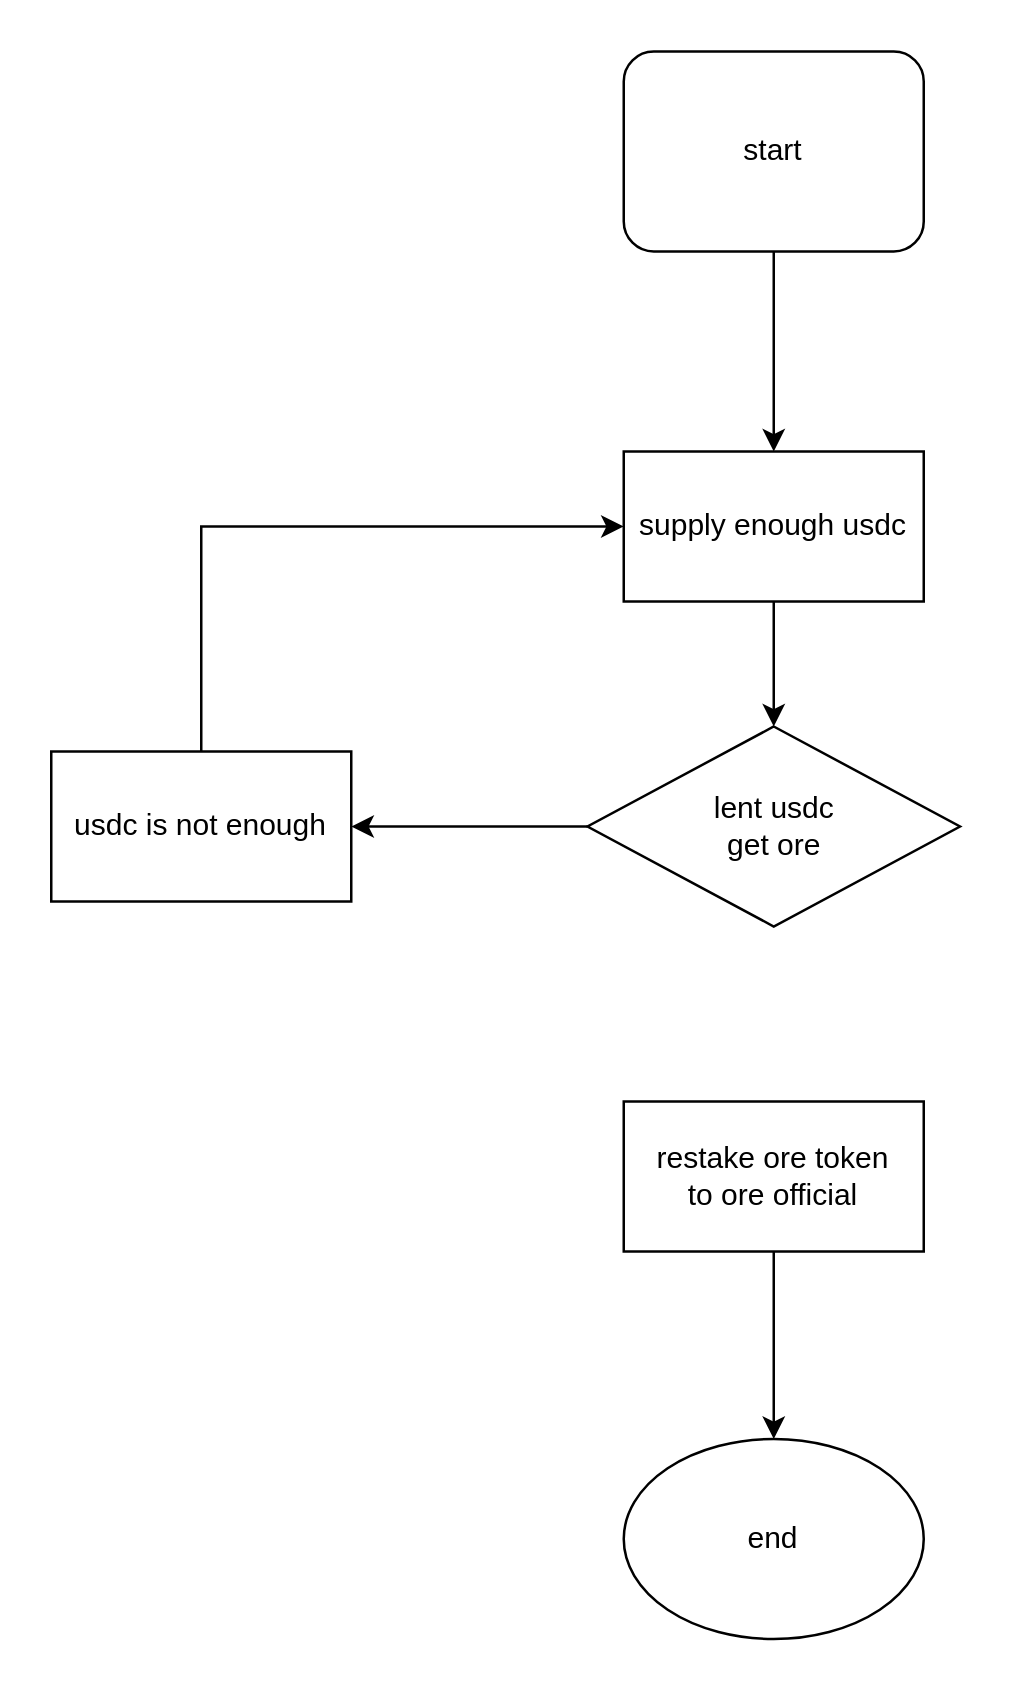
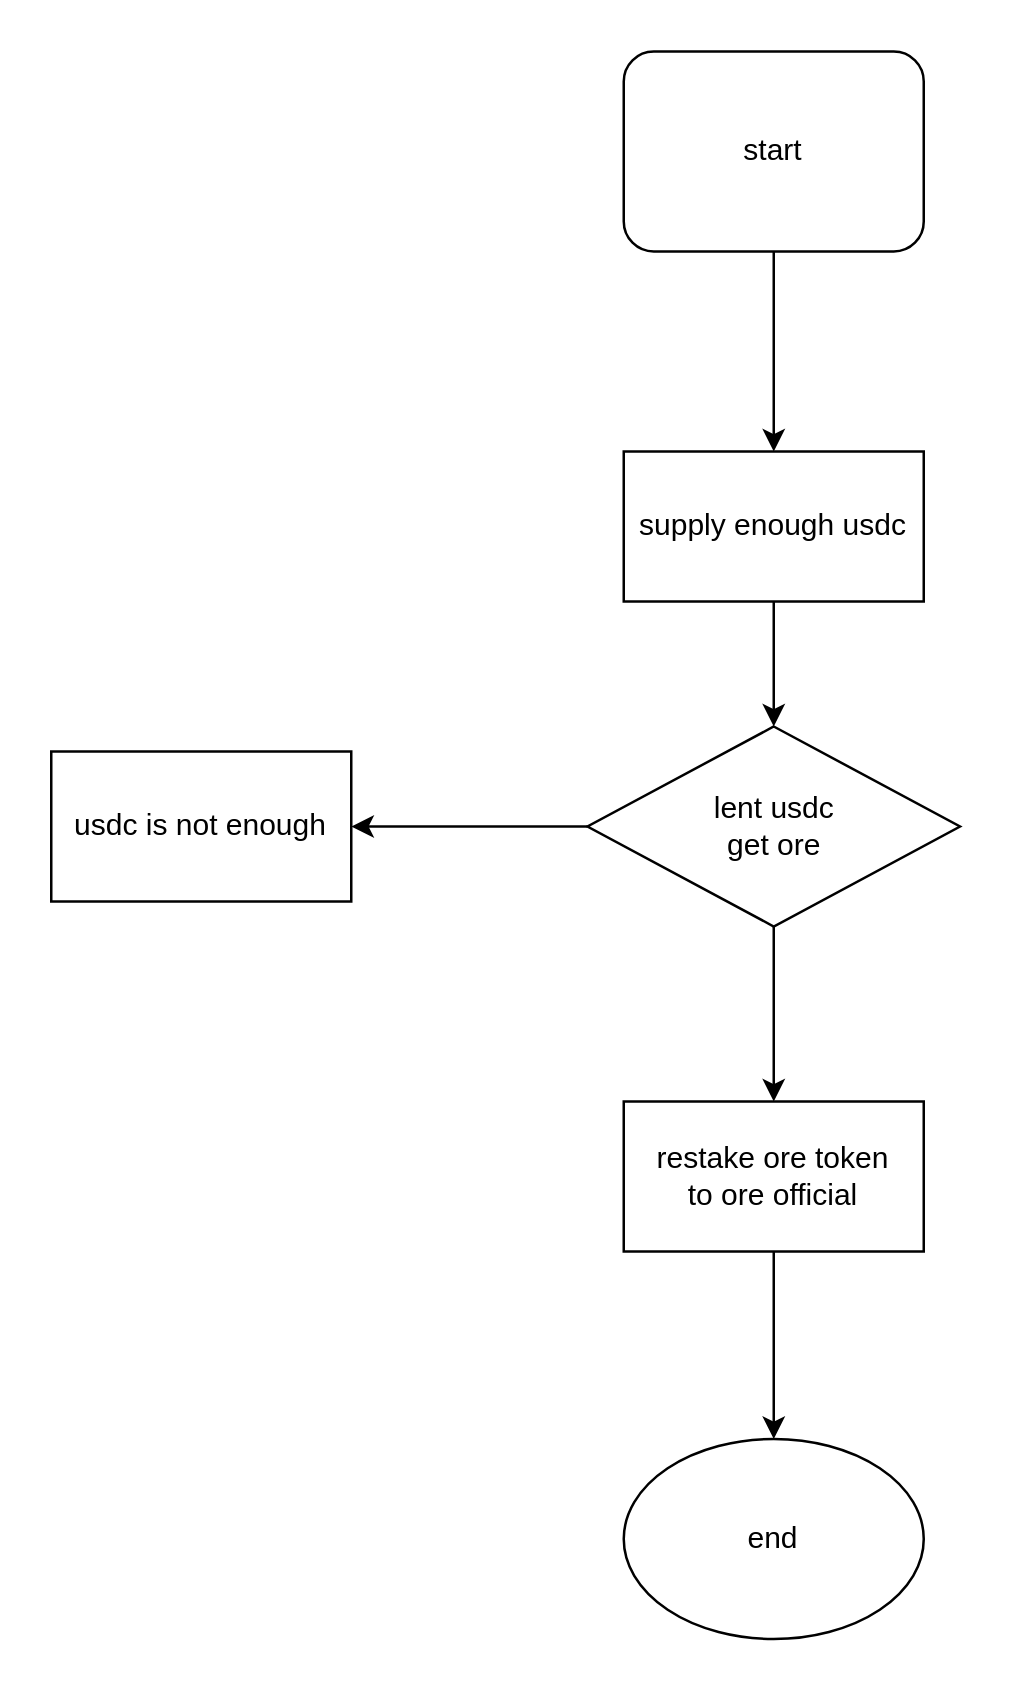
(291, 526) -> none
none -> (774, 1005)
